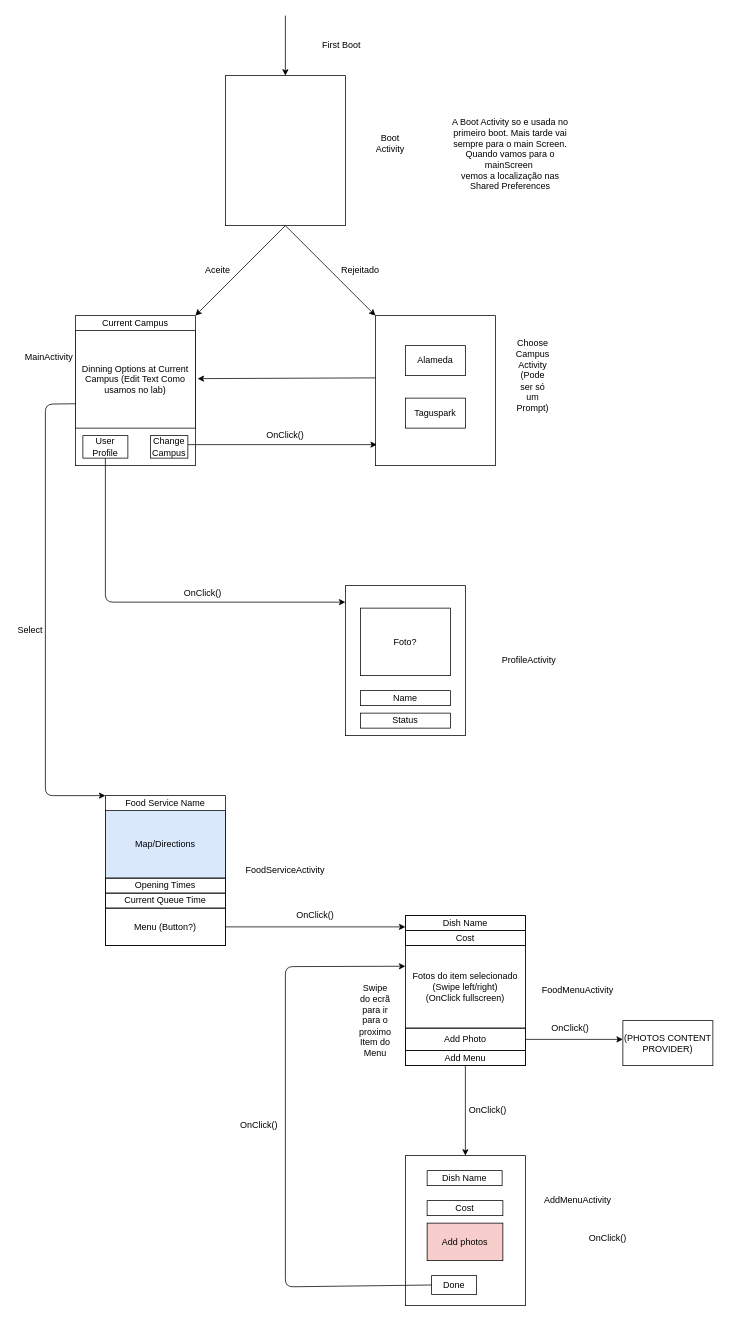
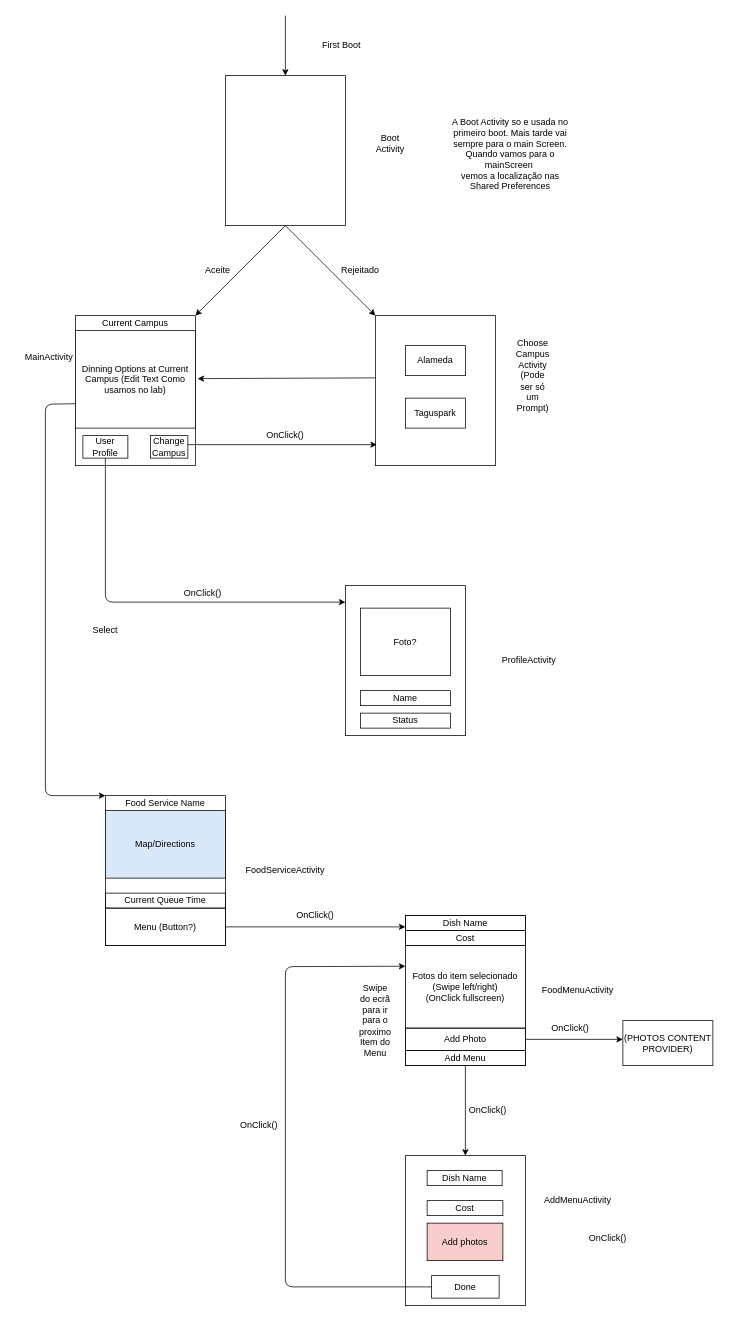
(30, 630) -> (105, 630)
(165, 885) -> none
(454, 1285) -> (465, 1287)
